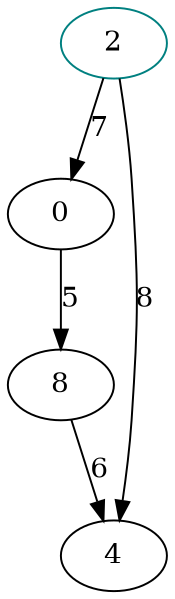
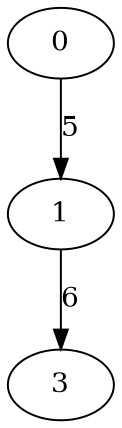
(114, 43) -> none
(61, 385) -> (61, 214)
(114, 556) -> (61, 385)
